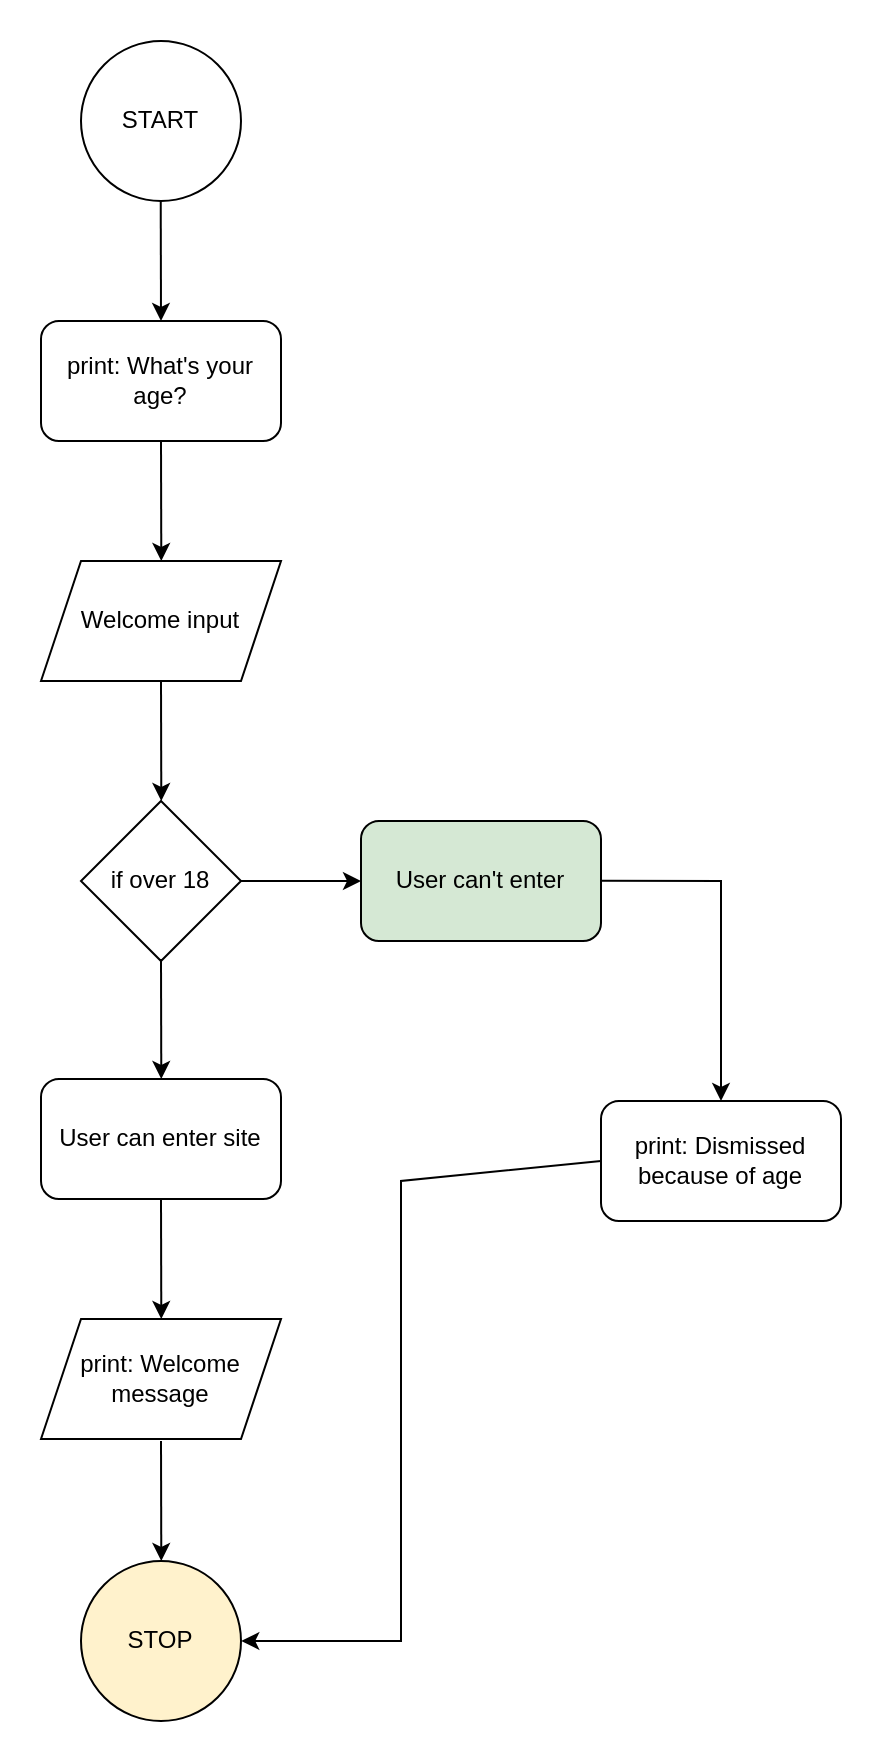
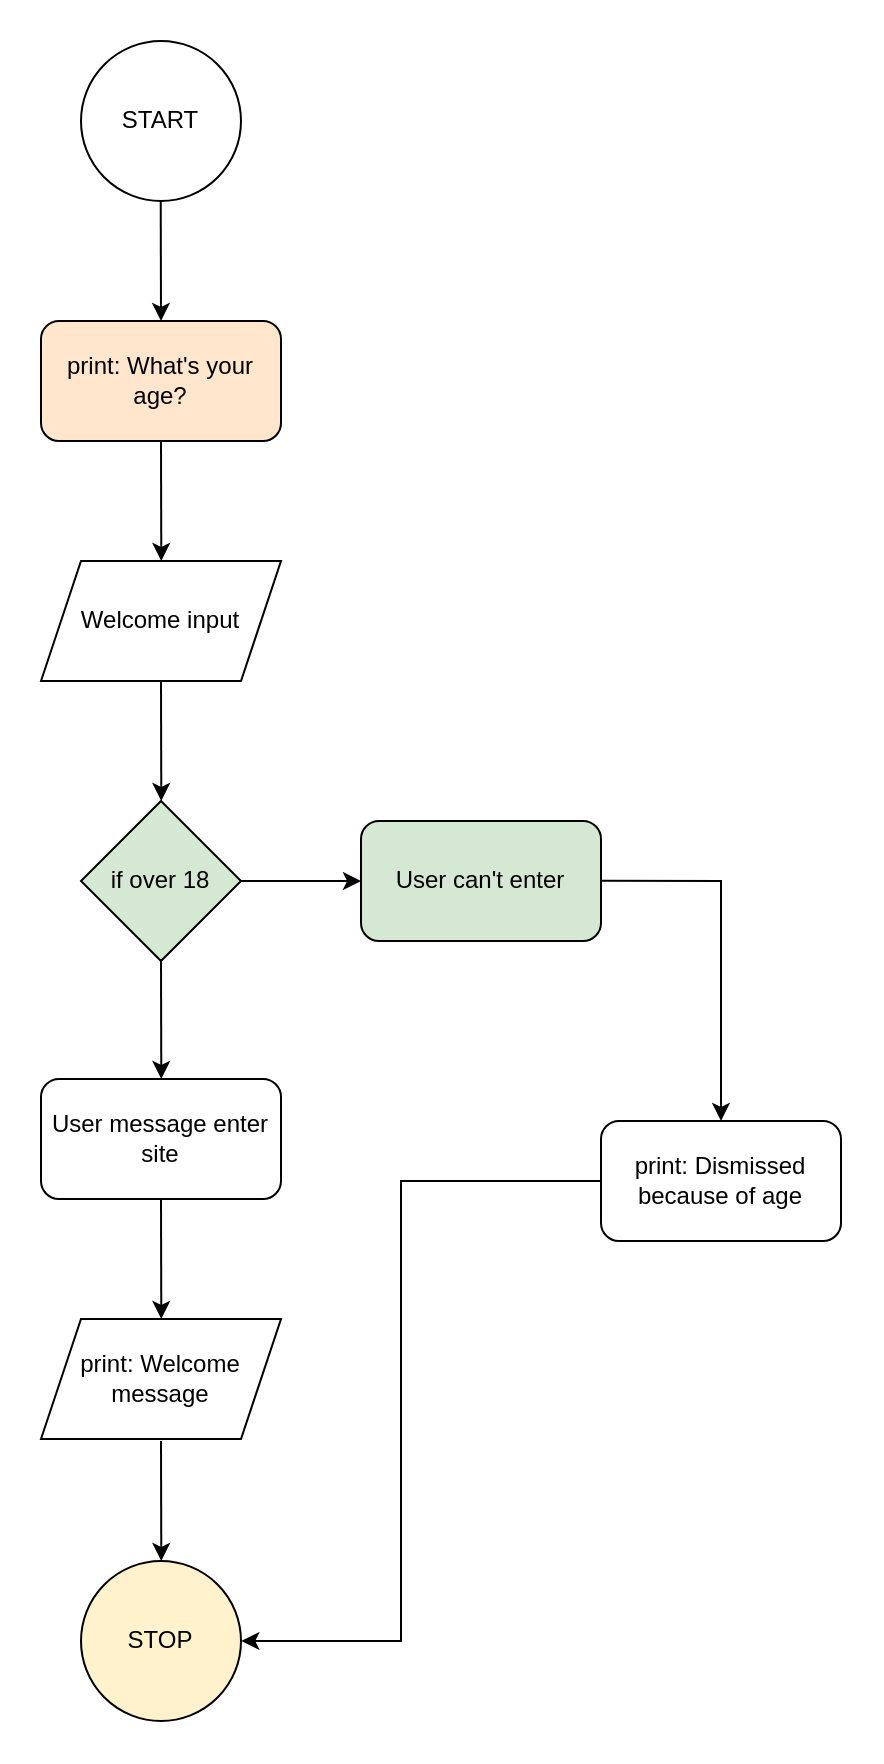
(161, 381) -> (161, 381)
(161, 881) -> (161, 881)
(161, 1139) -> (161, 1139)
(721, 1161) -> (721, 1181)
